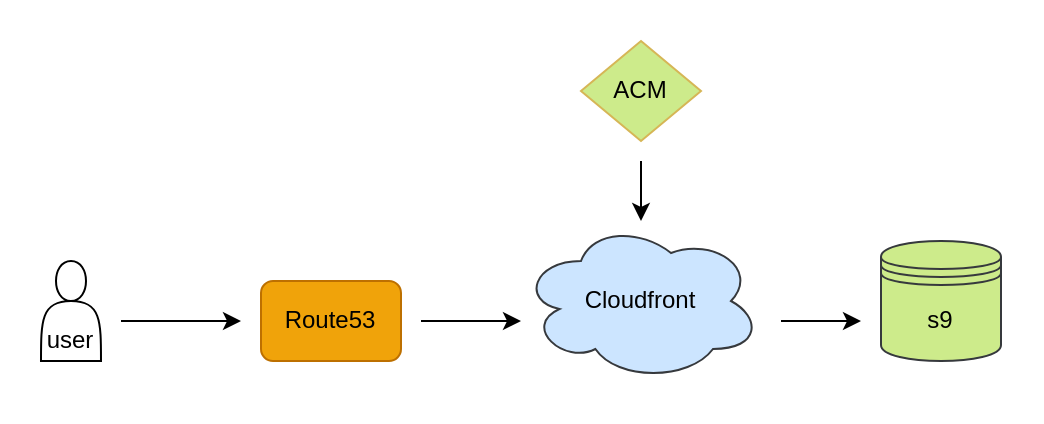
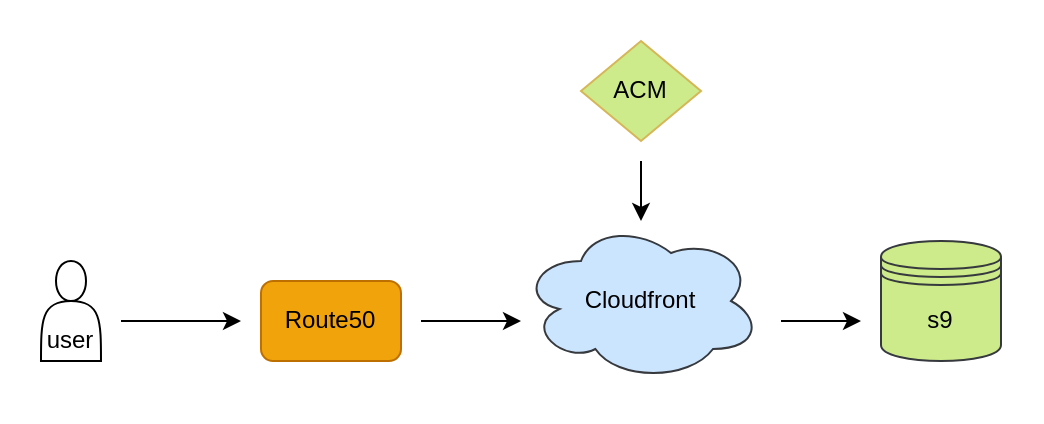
(331, 321) -> (331, 321)
